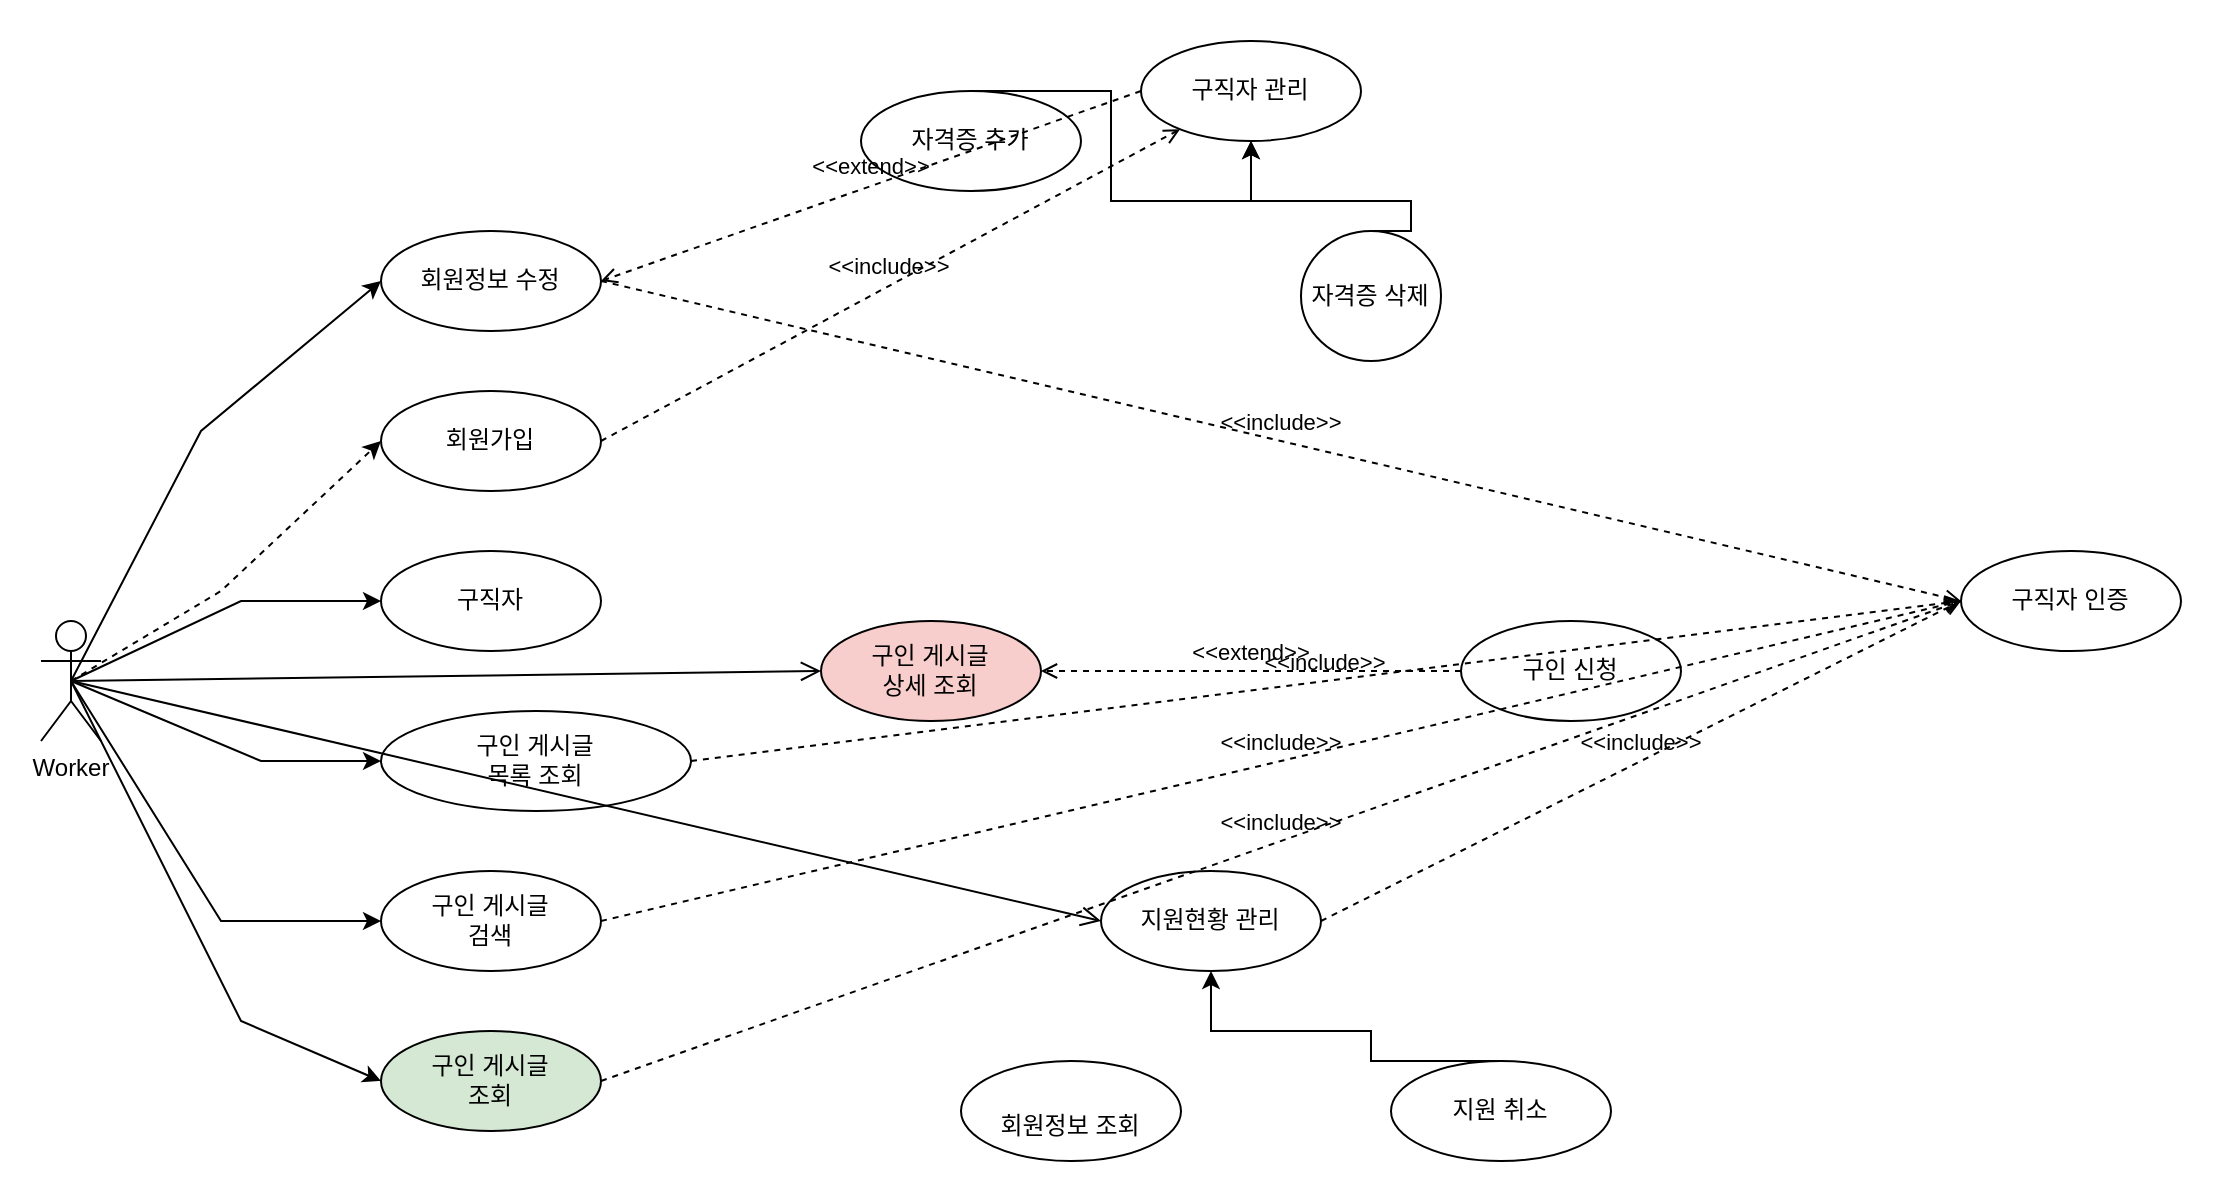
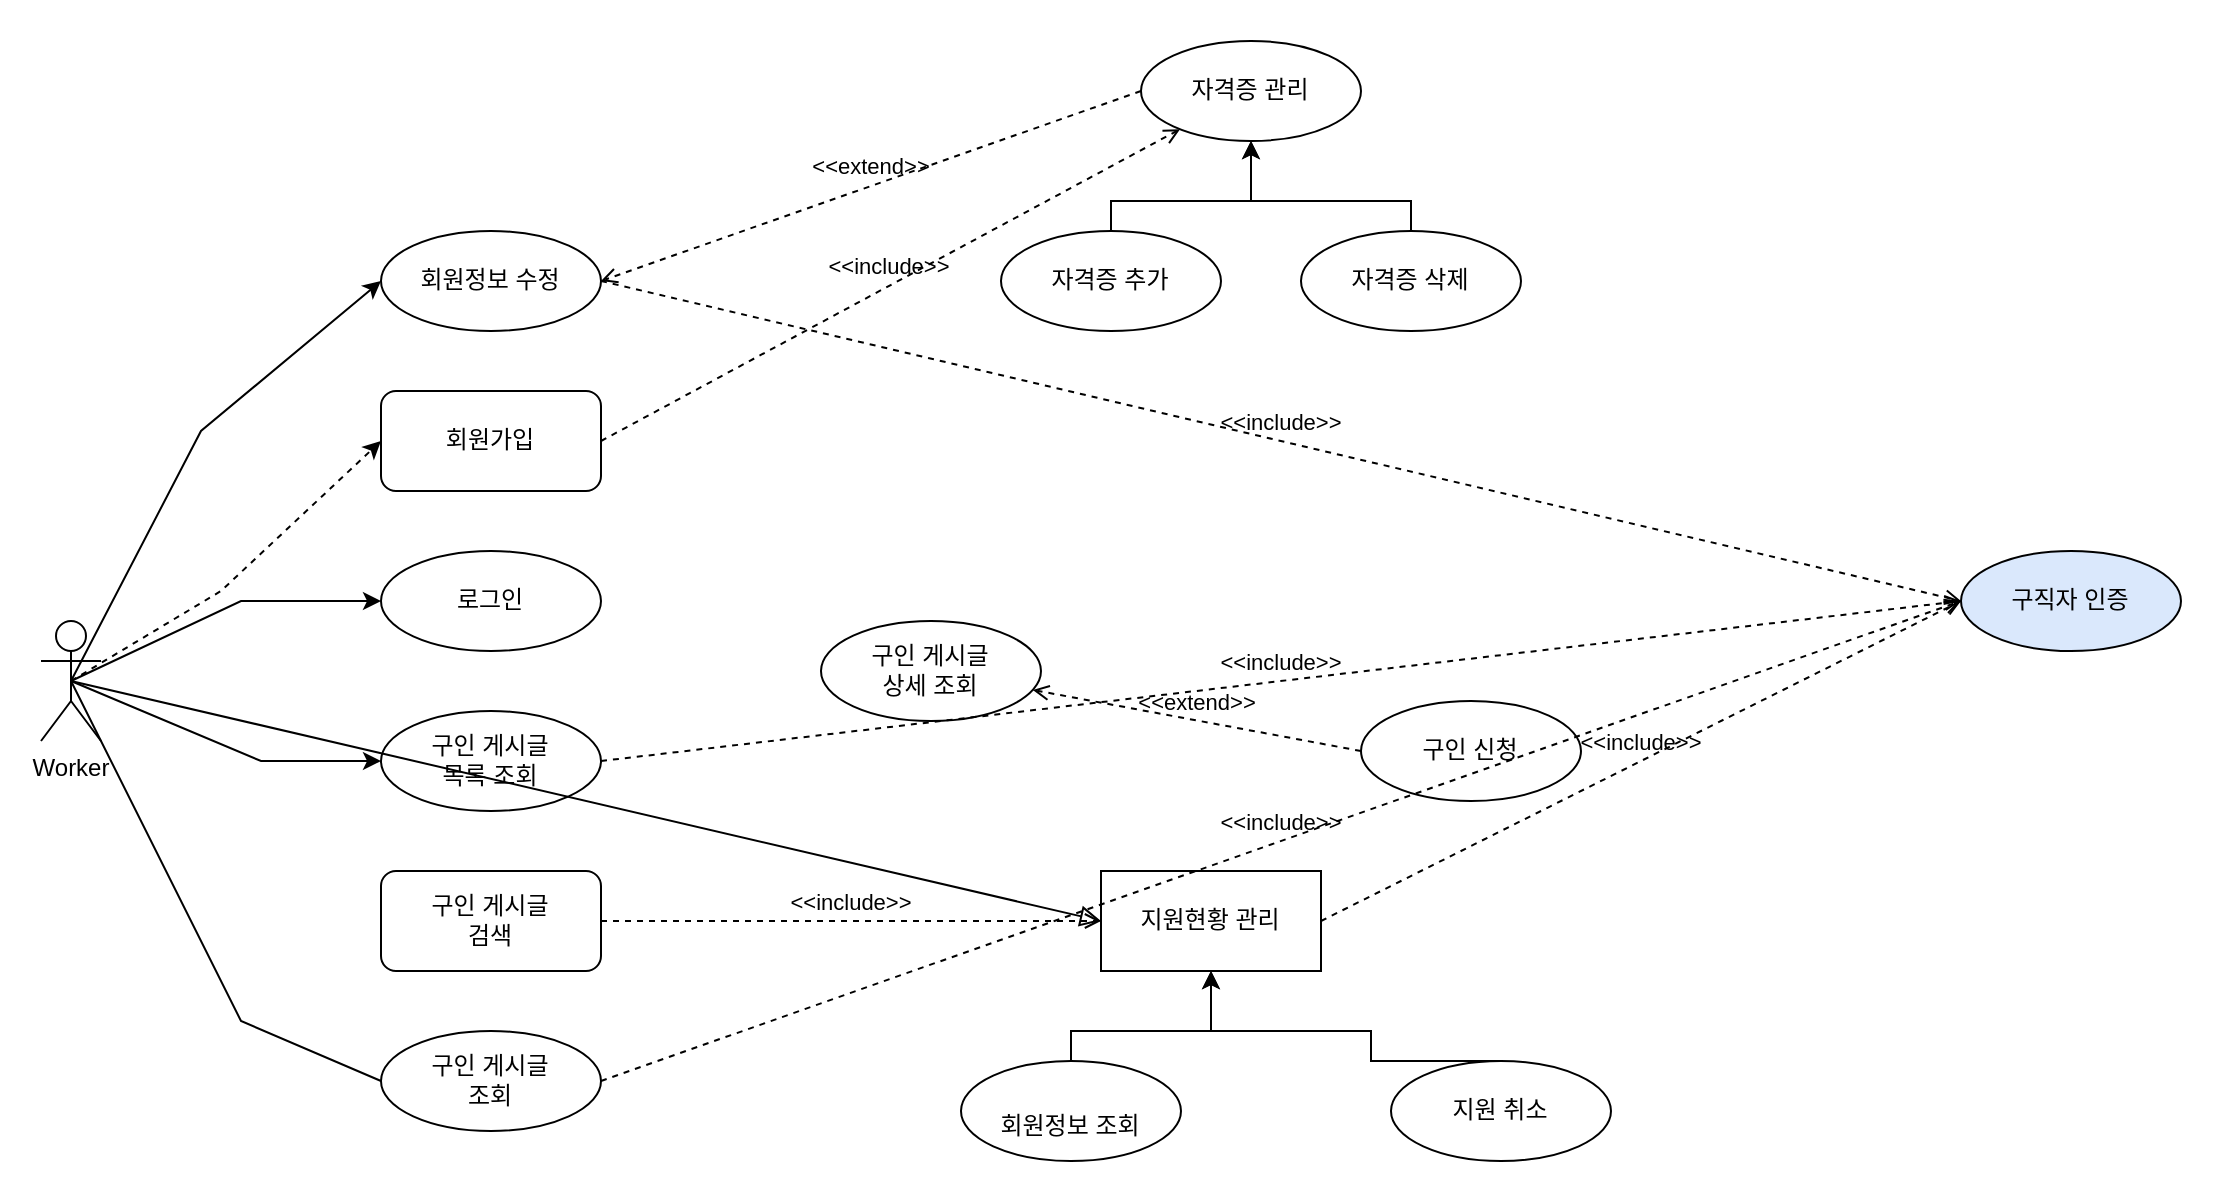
(1251, 91) -> (1251, 91)
(971, 141) -> (1111, 281)
(1371, 296) -> (1411, 281)
(491, 441) -> (491, 441)
(491, 601) -> (491, 601)
(2071, 601) -> (2071, 601)
(931, 671) -> (931, 671)
(1571, 671) -> (1471, 751)
(453, 676) -> none
(1640, 676) -> (823, 921)
(536, 761) -> (491, 761)
(194, 878) -> none
(1087, 918) -> (1079, 916)
(491, 921) -> (491, 921)
(1211, 921) -> (1211, 921)
none -> (1124, 1031)
(367, 1075) -> (374, 1078)
(491, 1081) -> (491, 1081)
